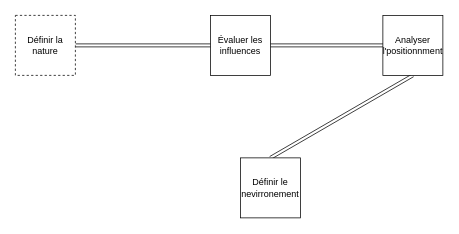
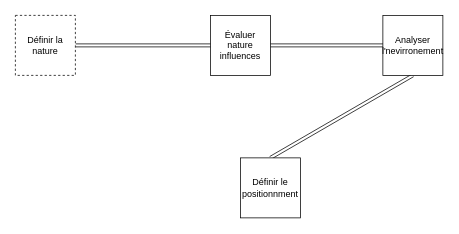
(240, 45) -> (240, 45)
(413, 45) -> (413, 45)
(270, 188) -> (270, 188)
